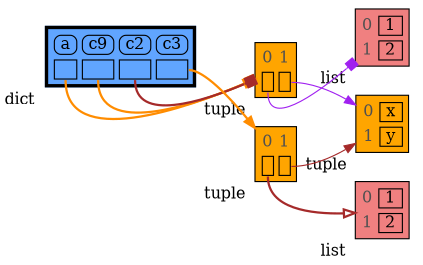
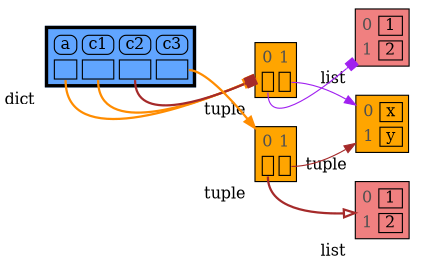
(98, 44) -> (98, 44)
